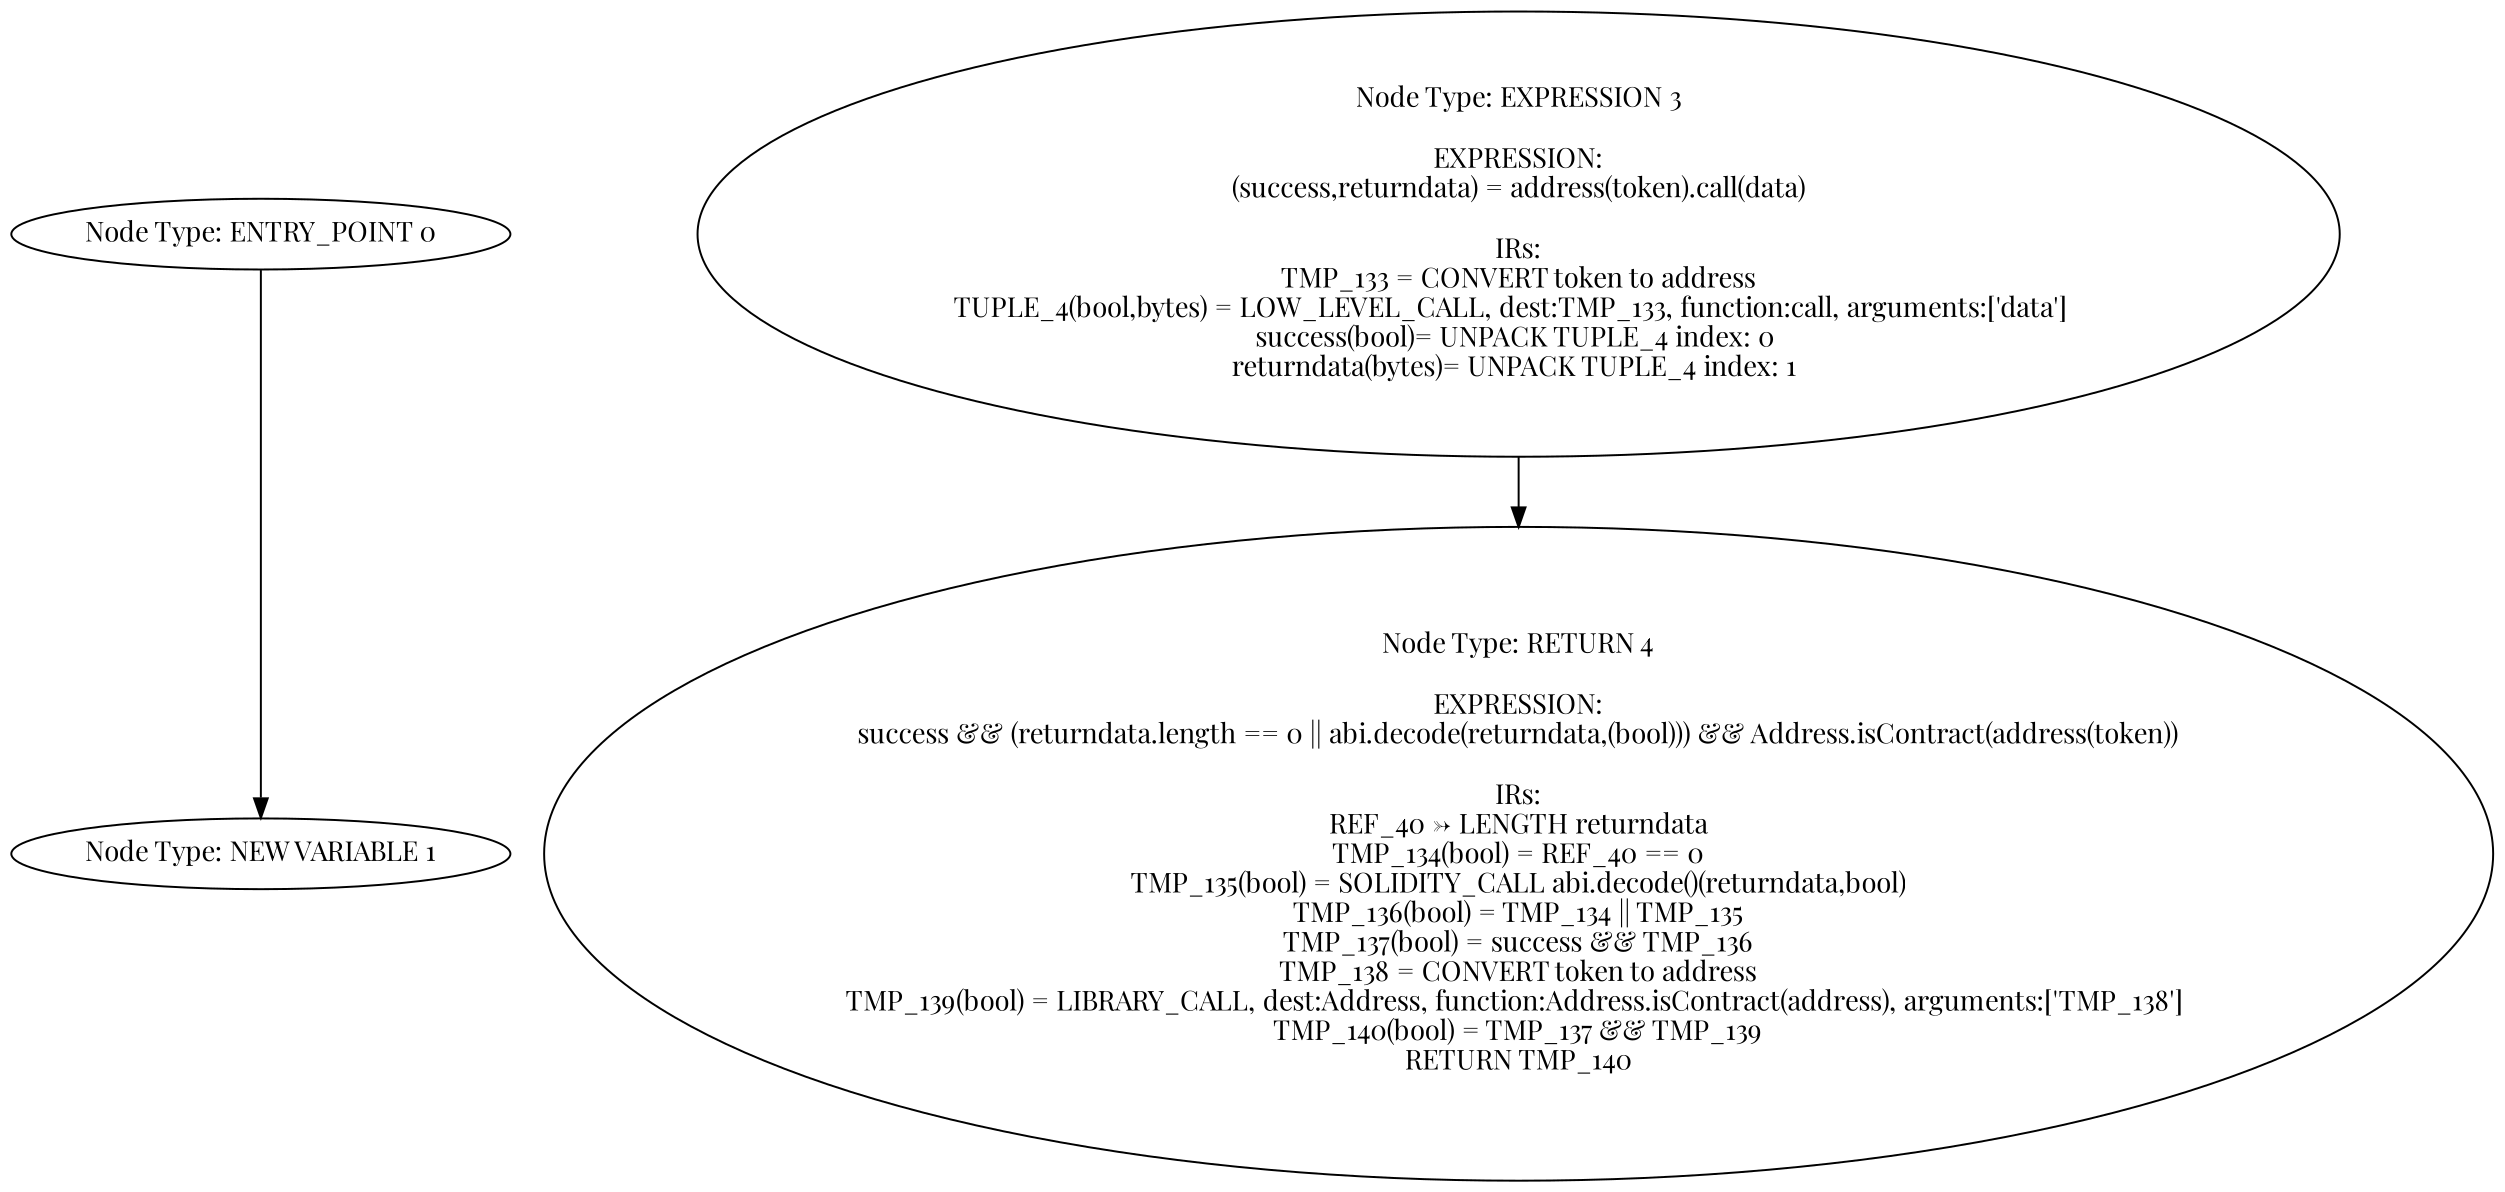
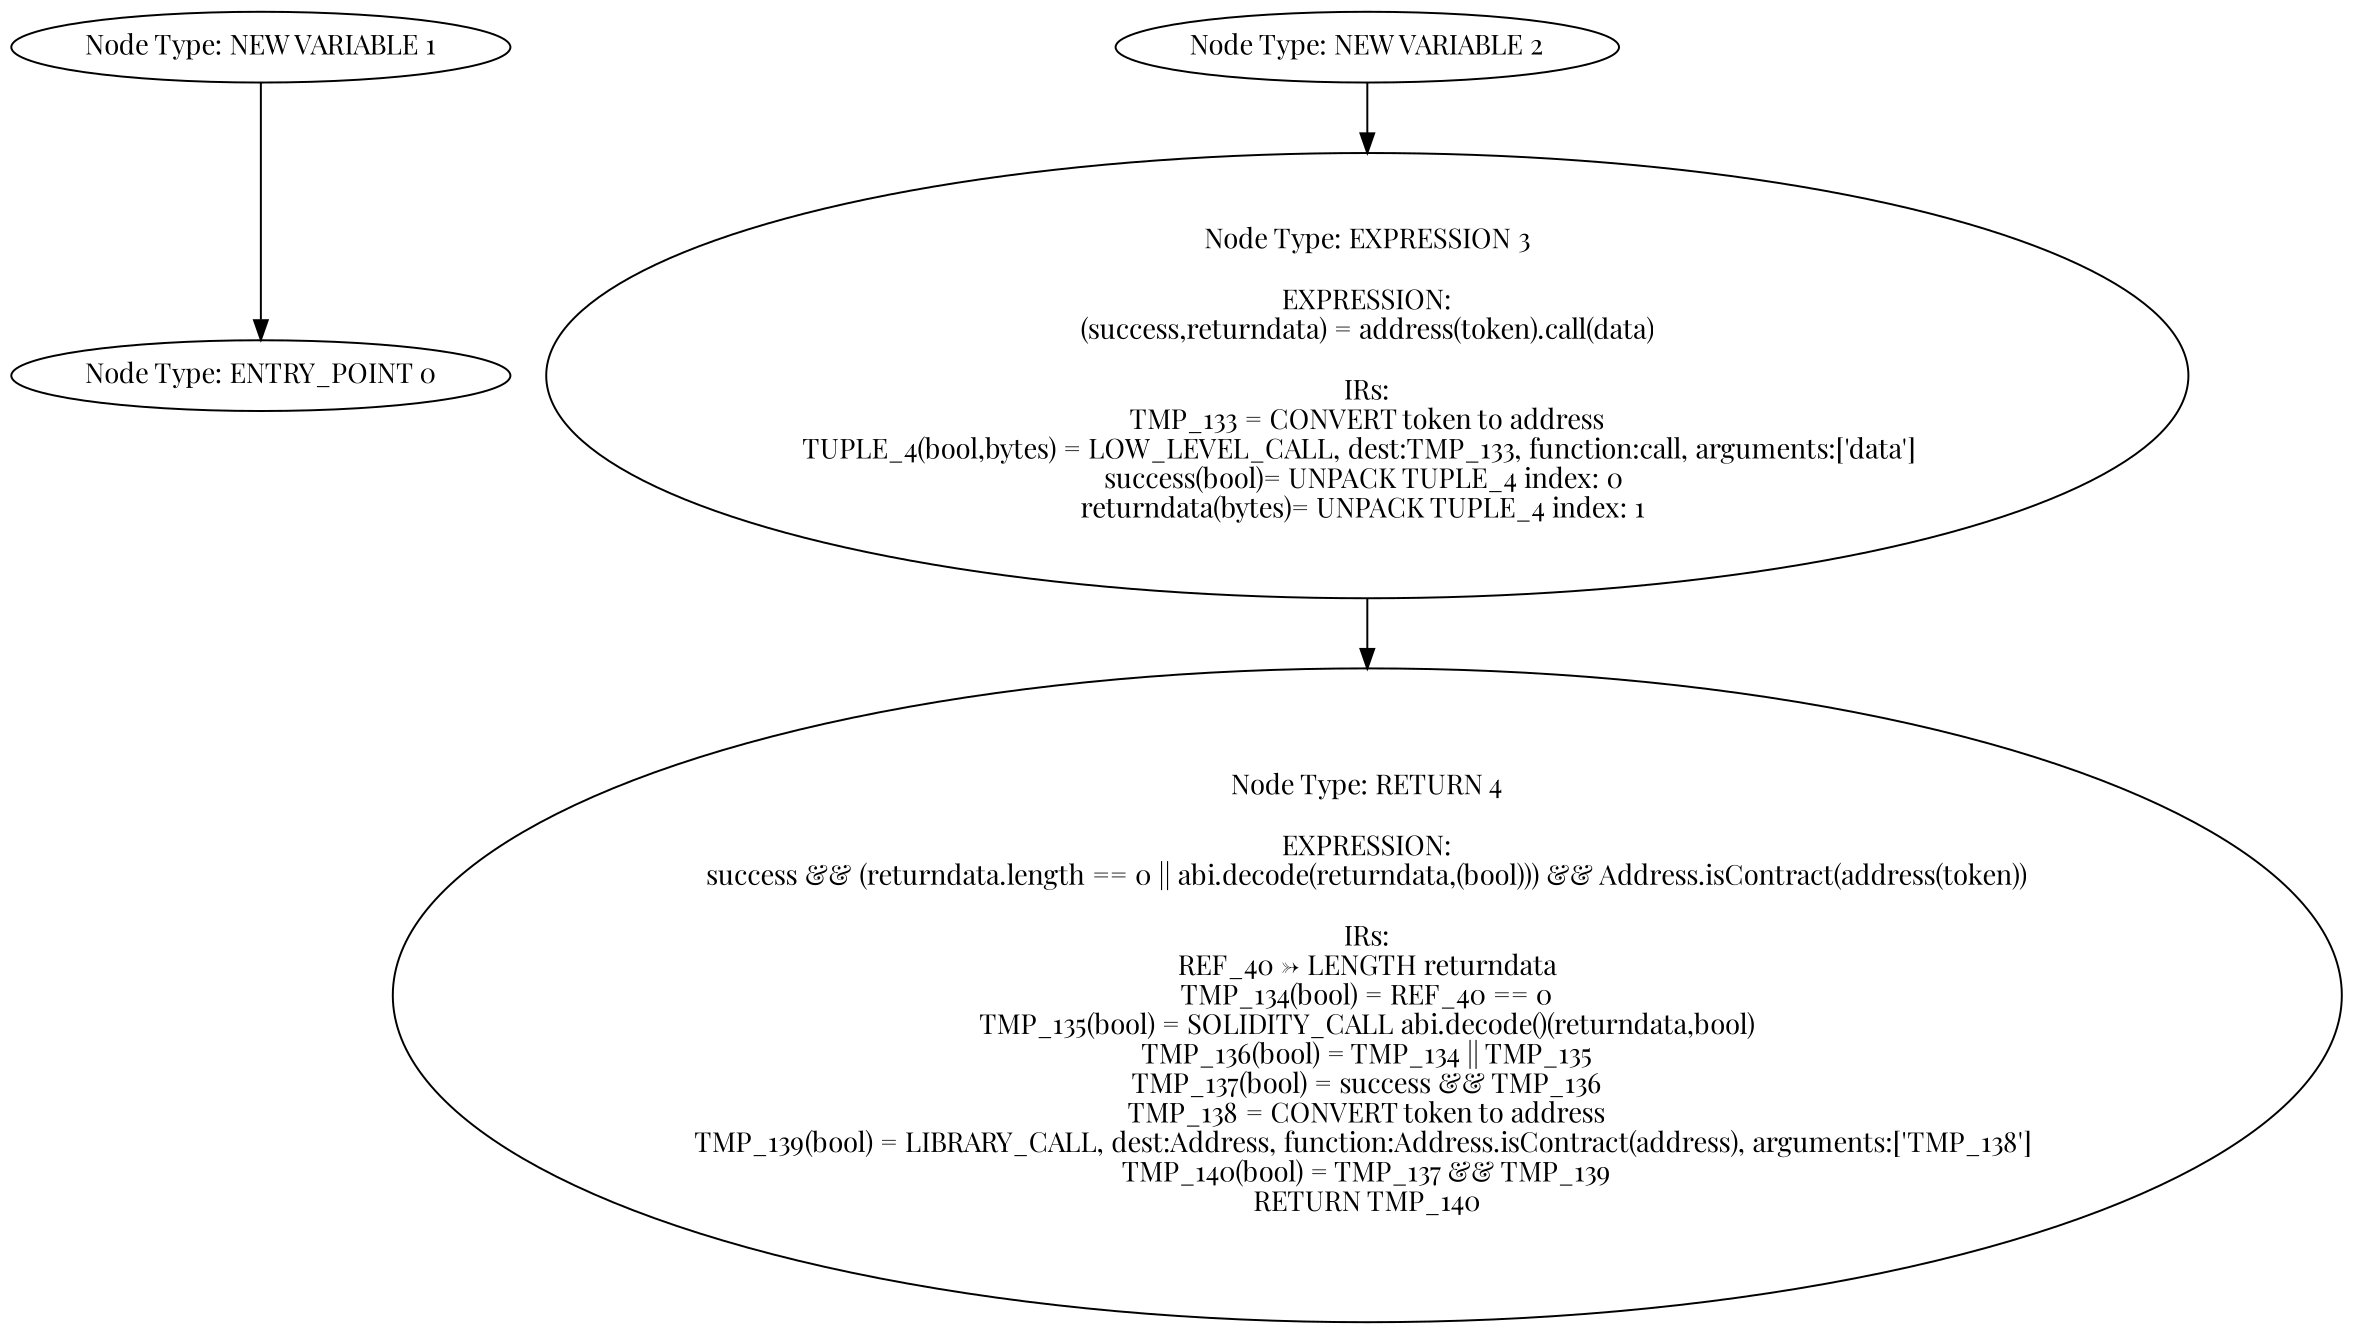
none -> (1367, 47)
(261, 534) -> (261, 201)
